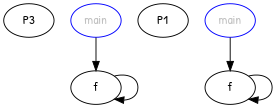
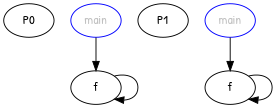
(29, 21) -> (29, 21)
